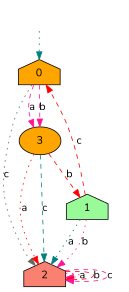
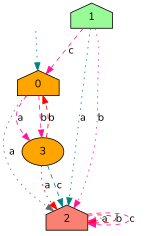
(73, 142) -> (67, 48)
(62, 172) -> (48, 120)
(6, 174) -> (12, 152)
